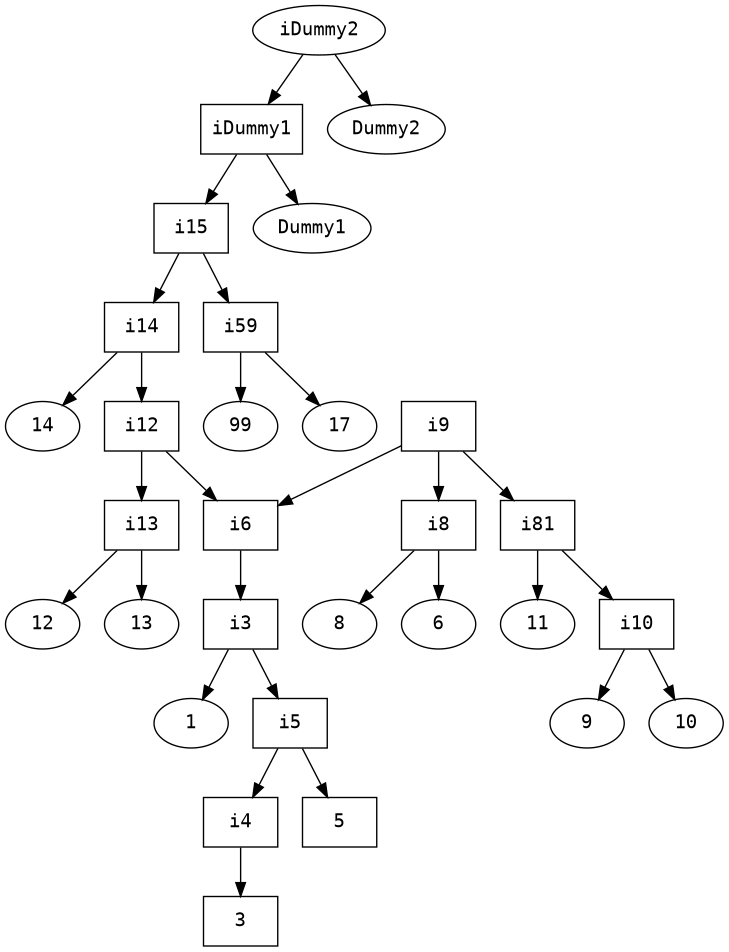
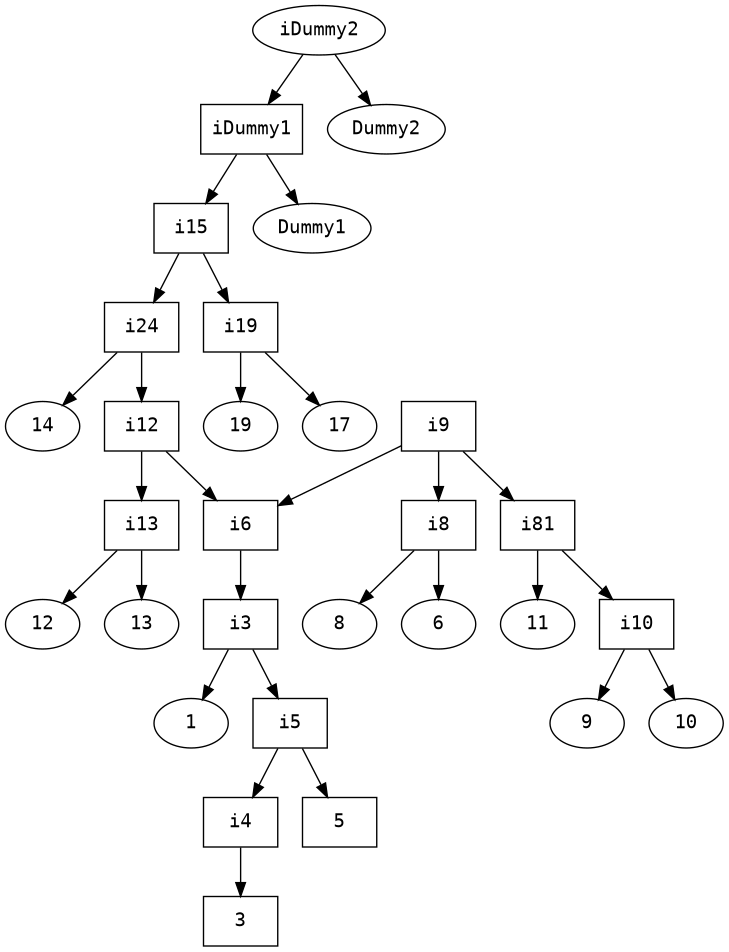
(142, 327) -> (142, 327)
(241, 327) -> (241, 327)
(241, 426) -> (241, 426)
